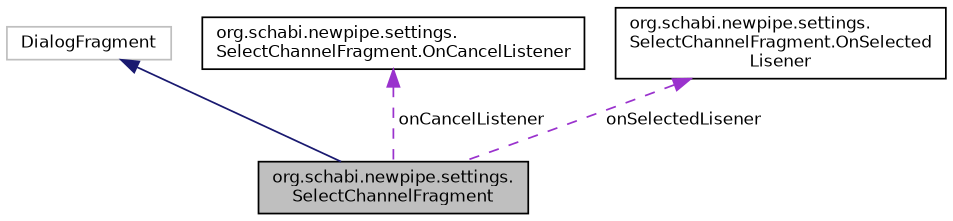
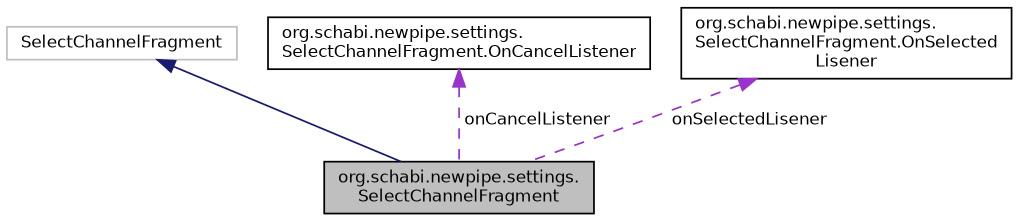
(89, 43) -> (122, 43)
